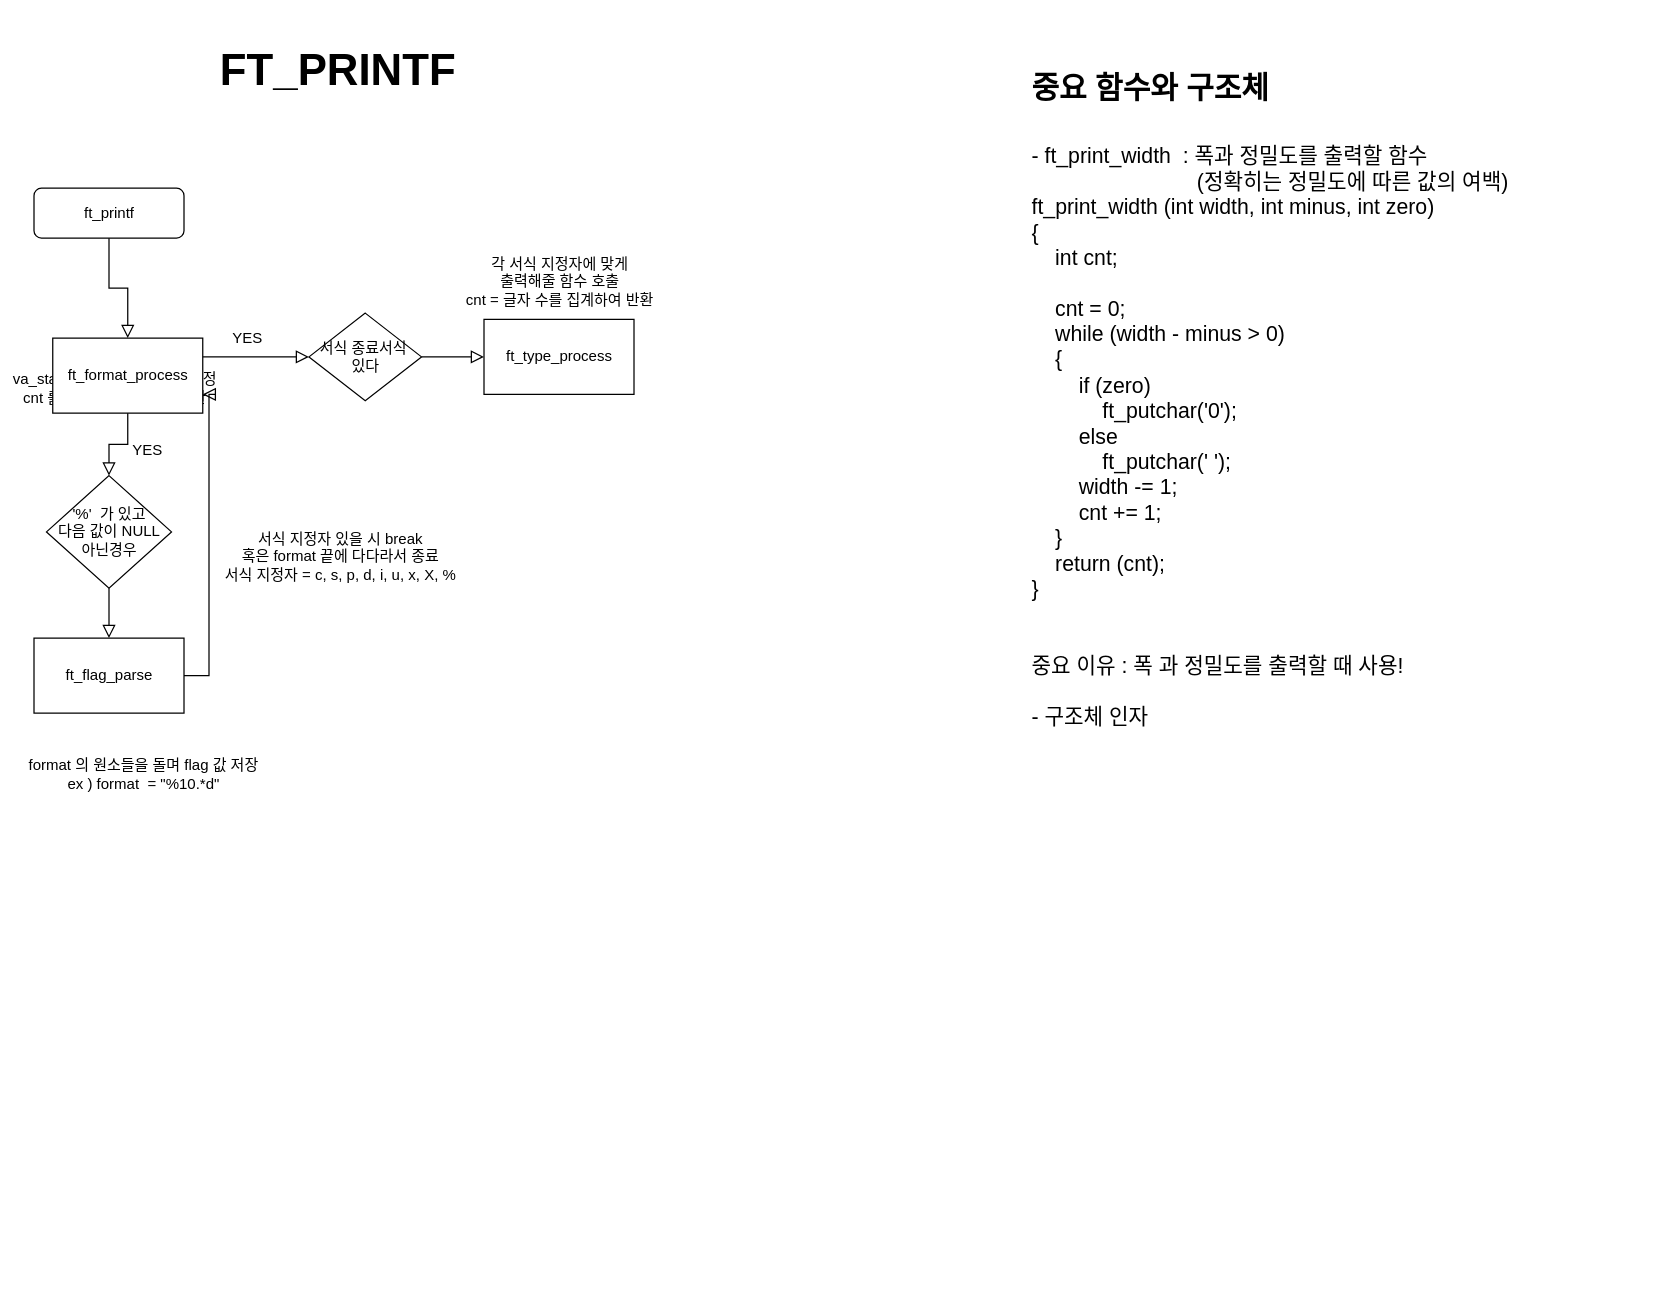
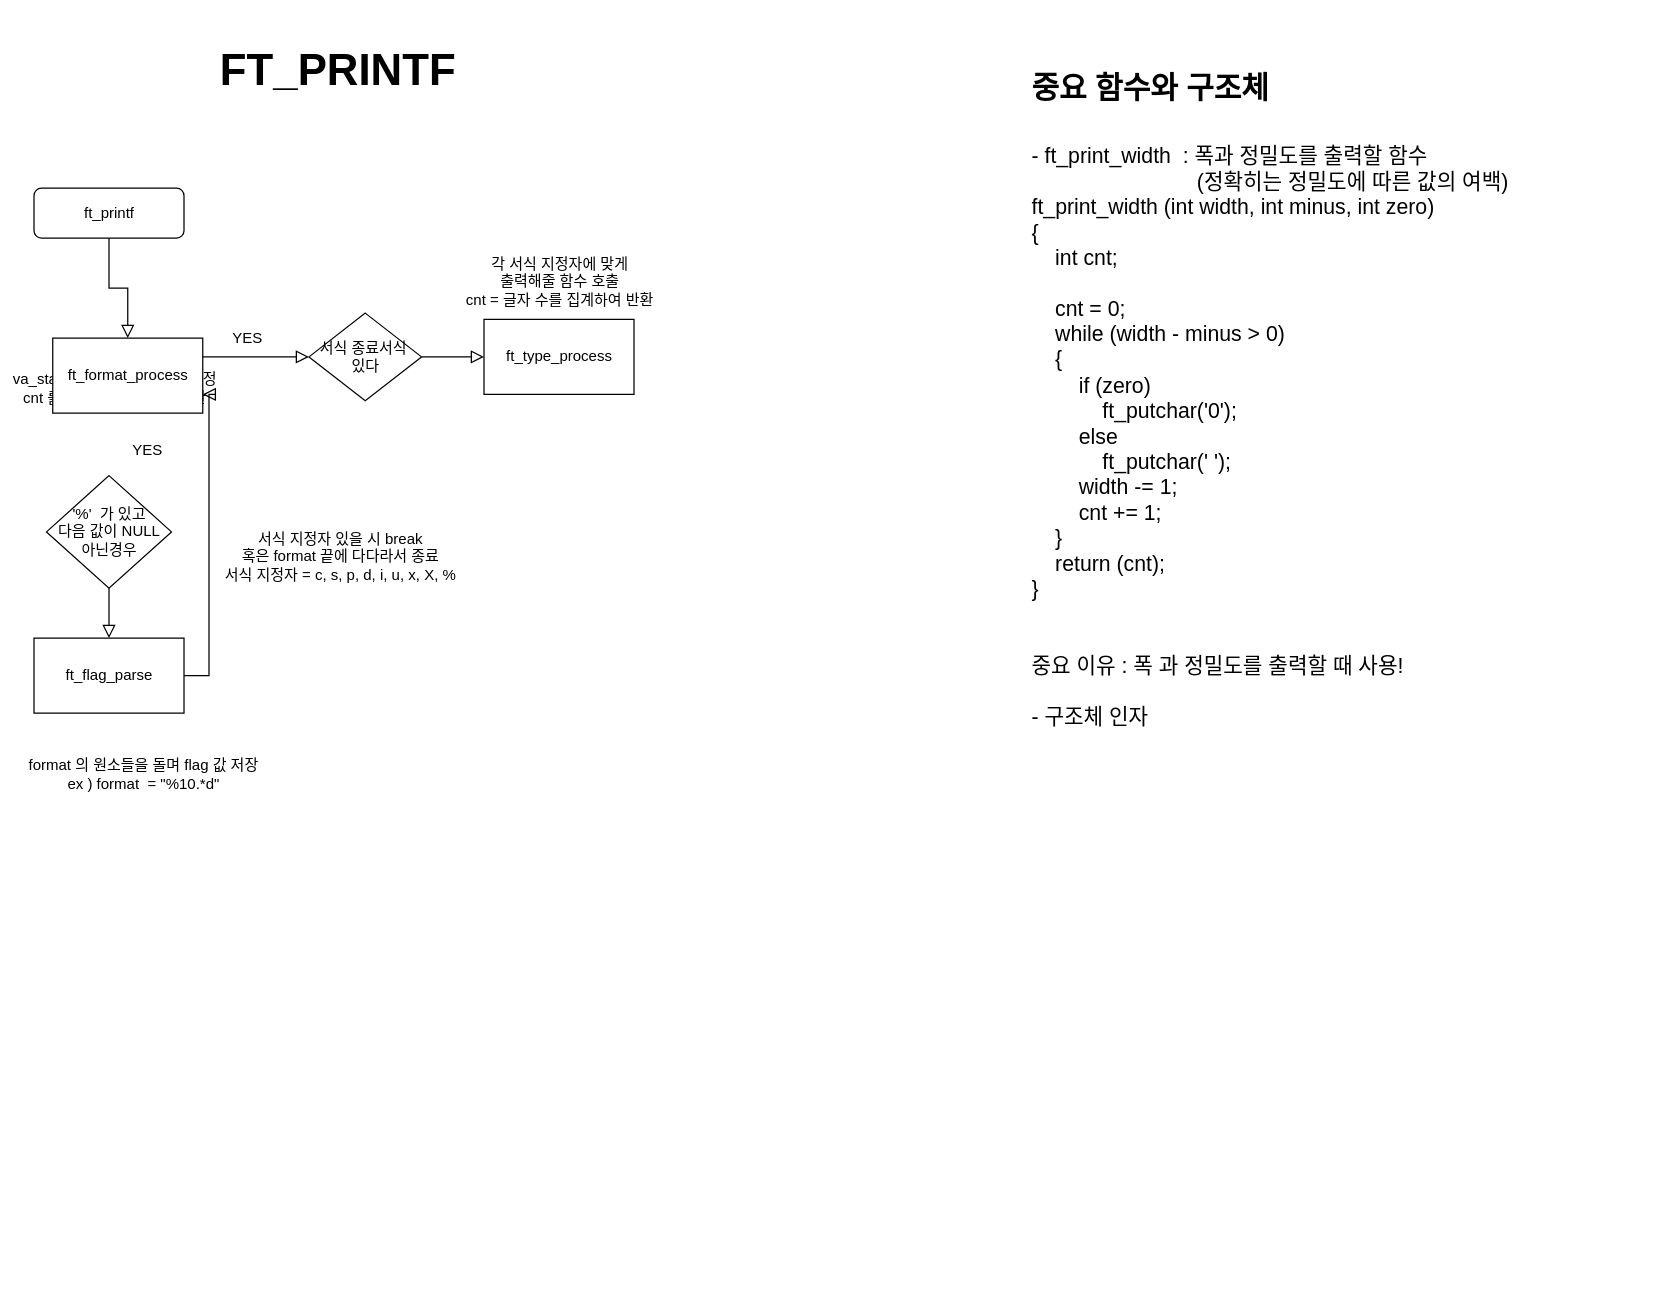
(125, 444) -> none
